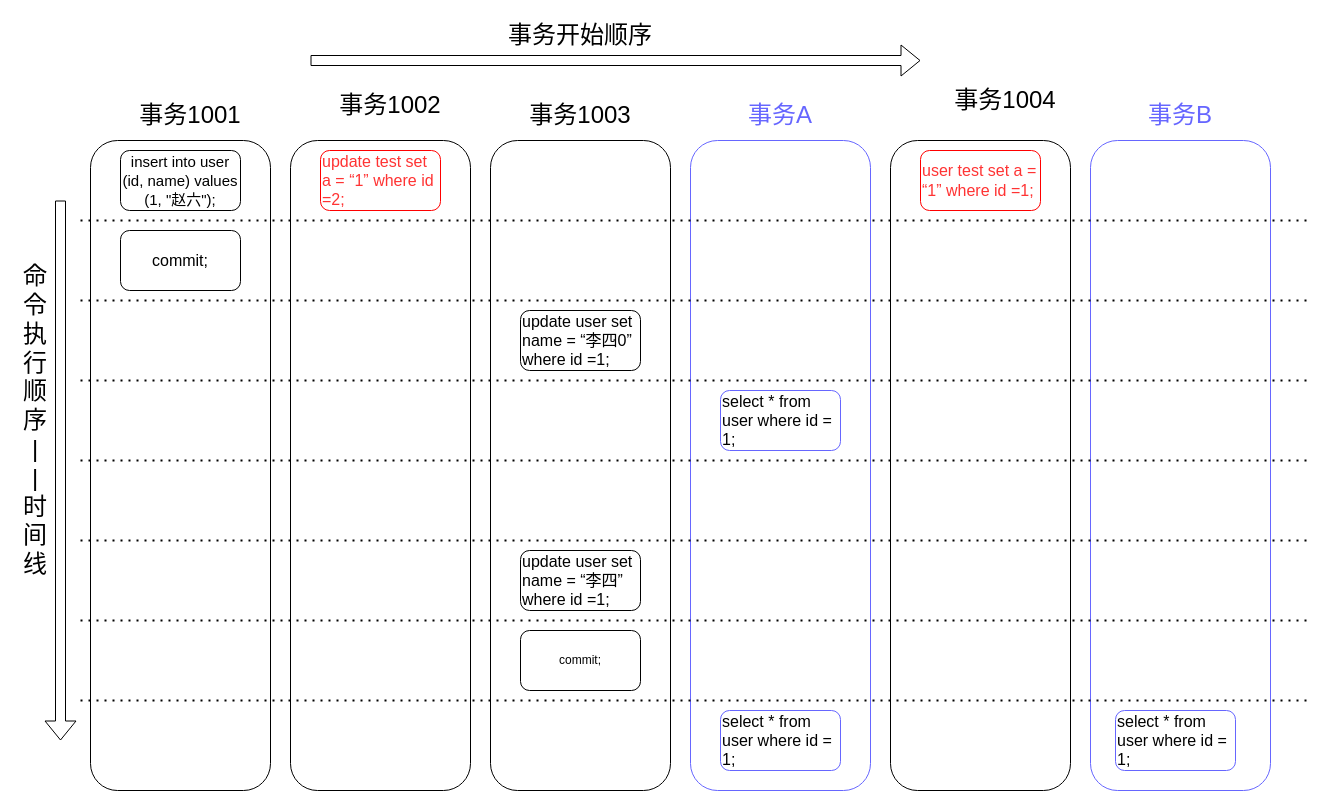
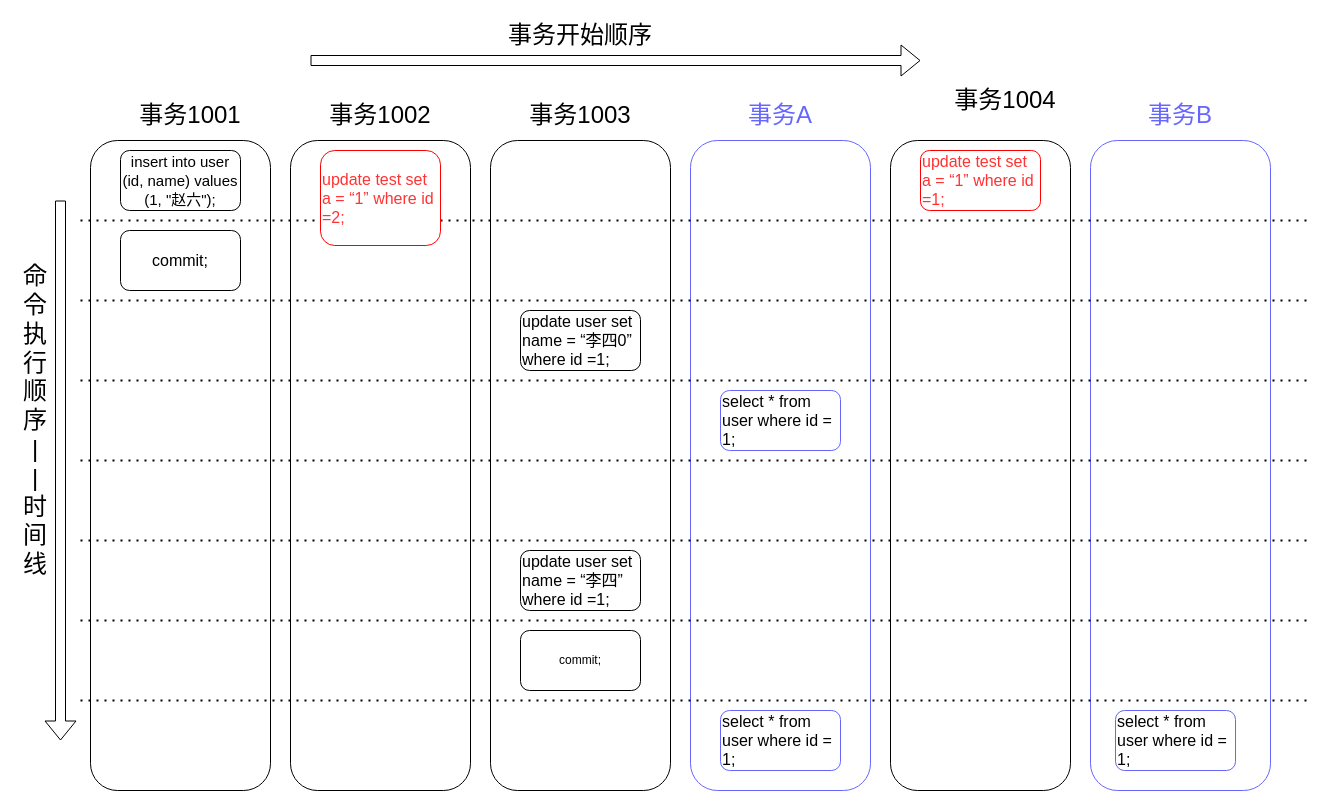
(391, 106) -> (381, 116)
(381, 181) -> (381, 198)
(982, 181) -> (982, 181)
